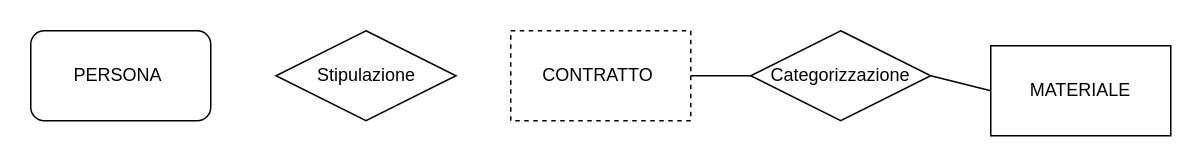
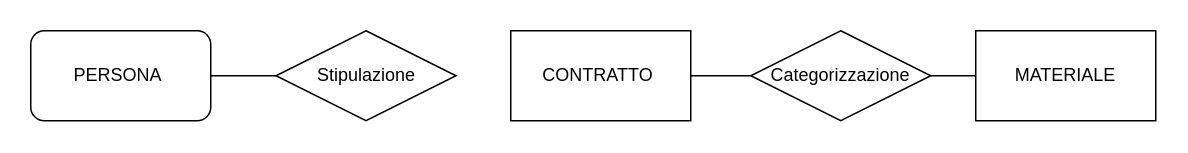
none -> (243, 76)
(601, 76) -> (601, 76)
(1081, 91) -> (1066, 76)
